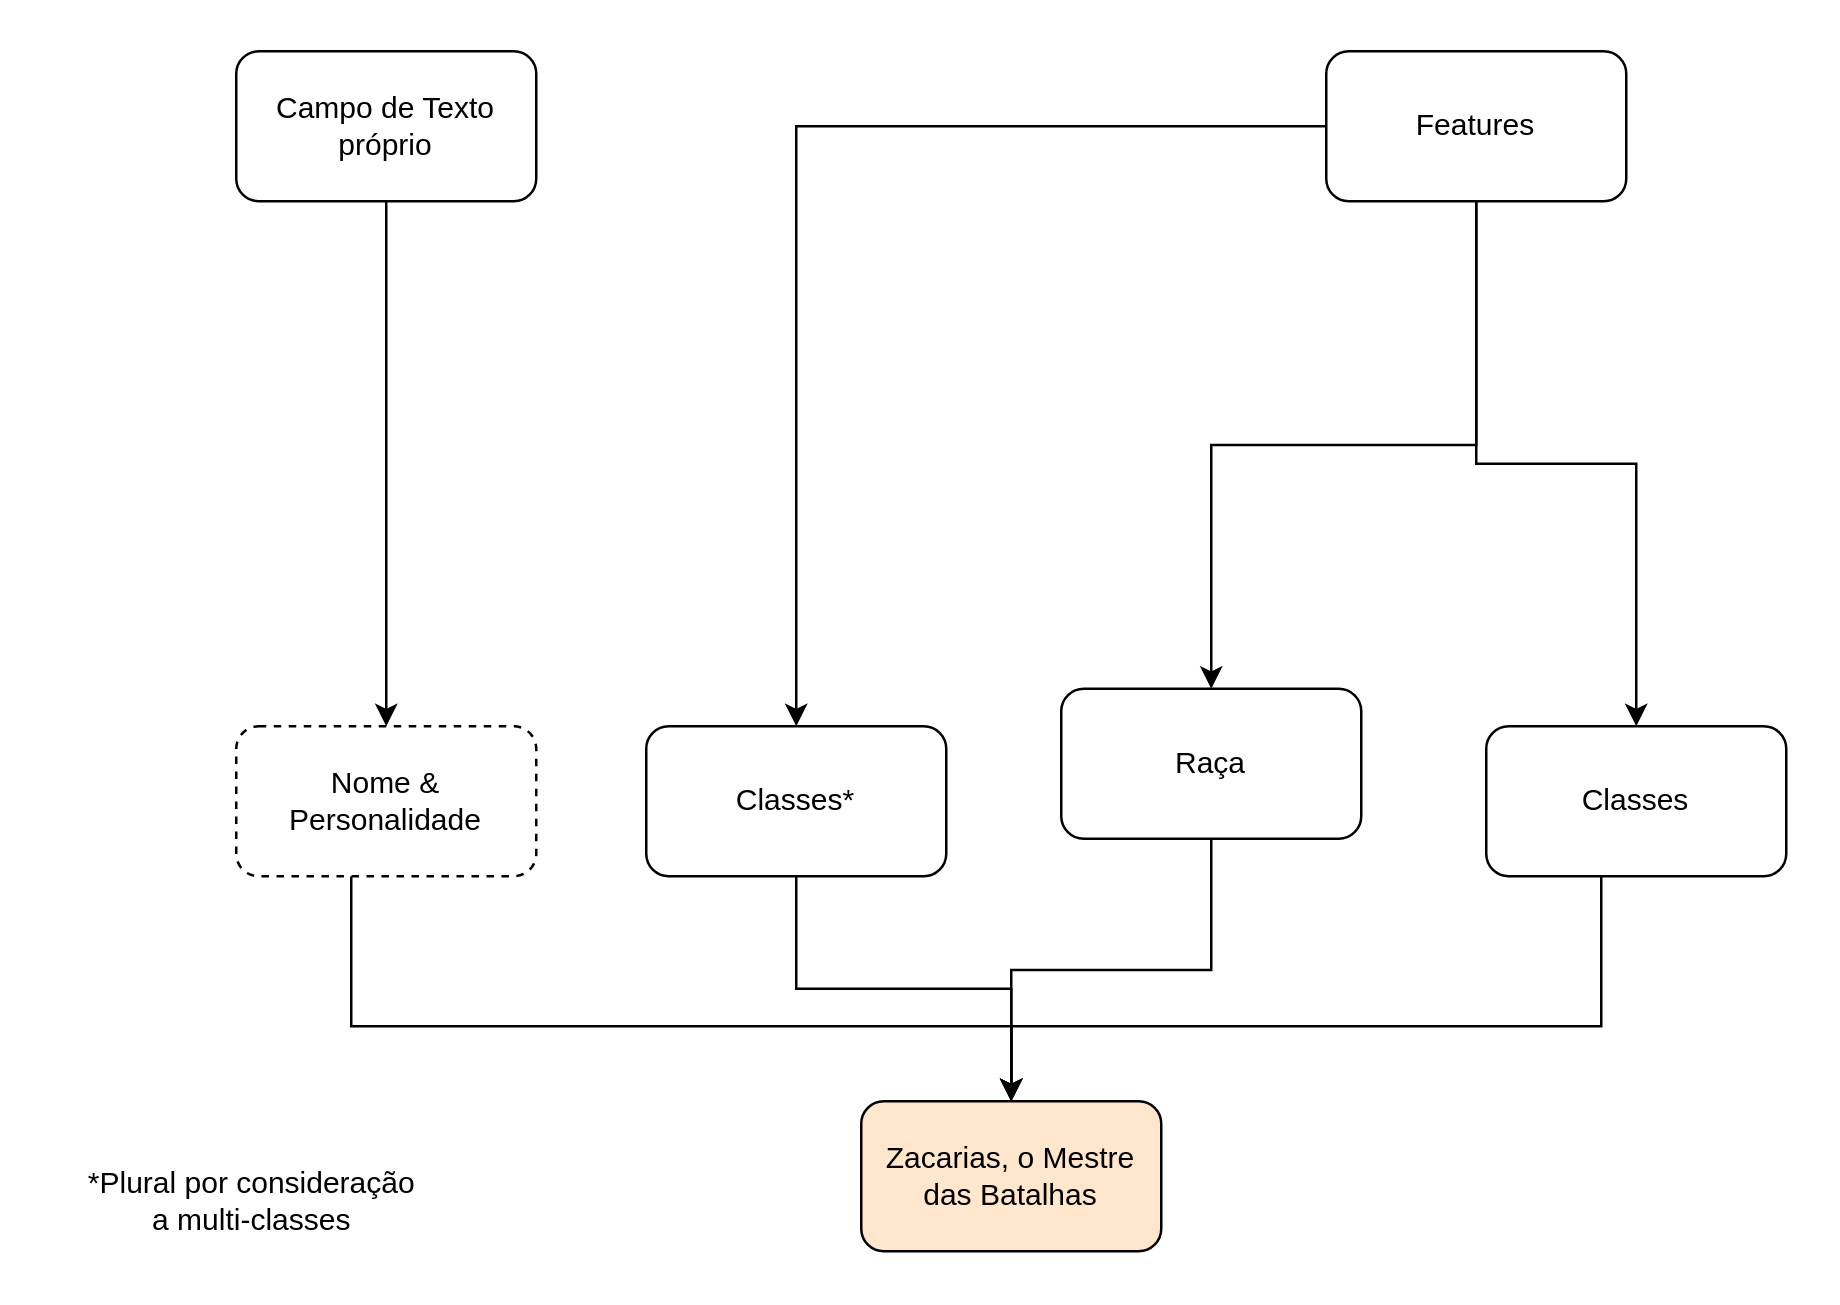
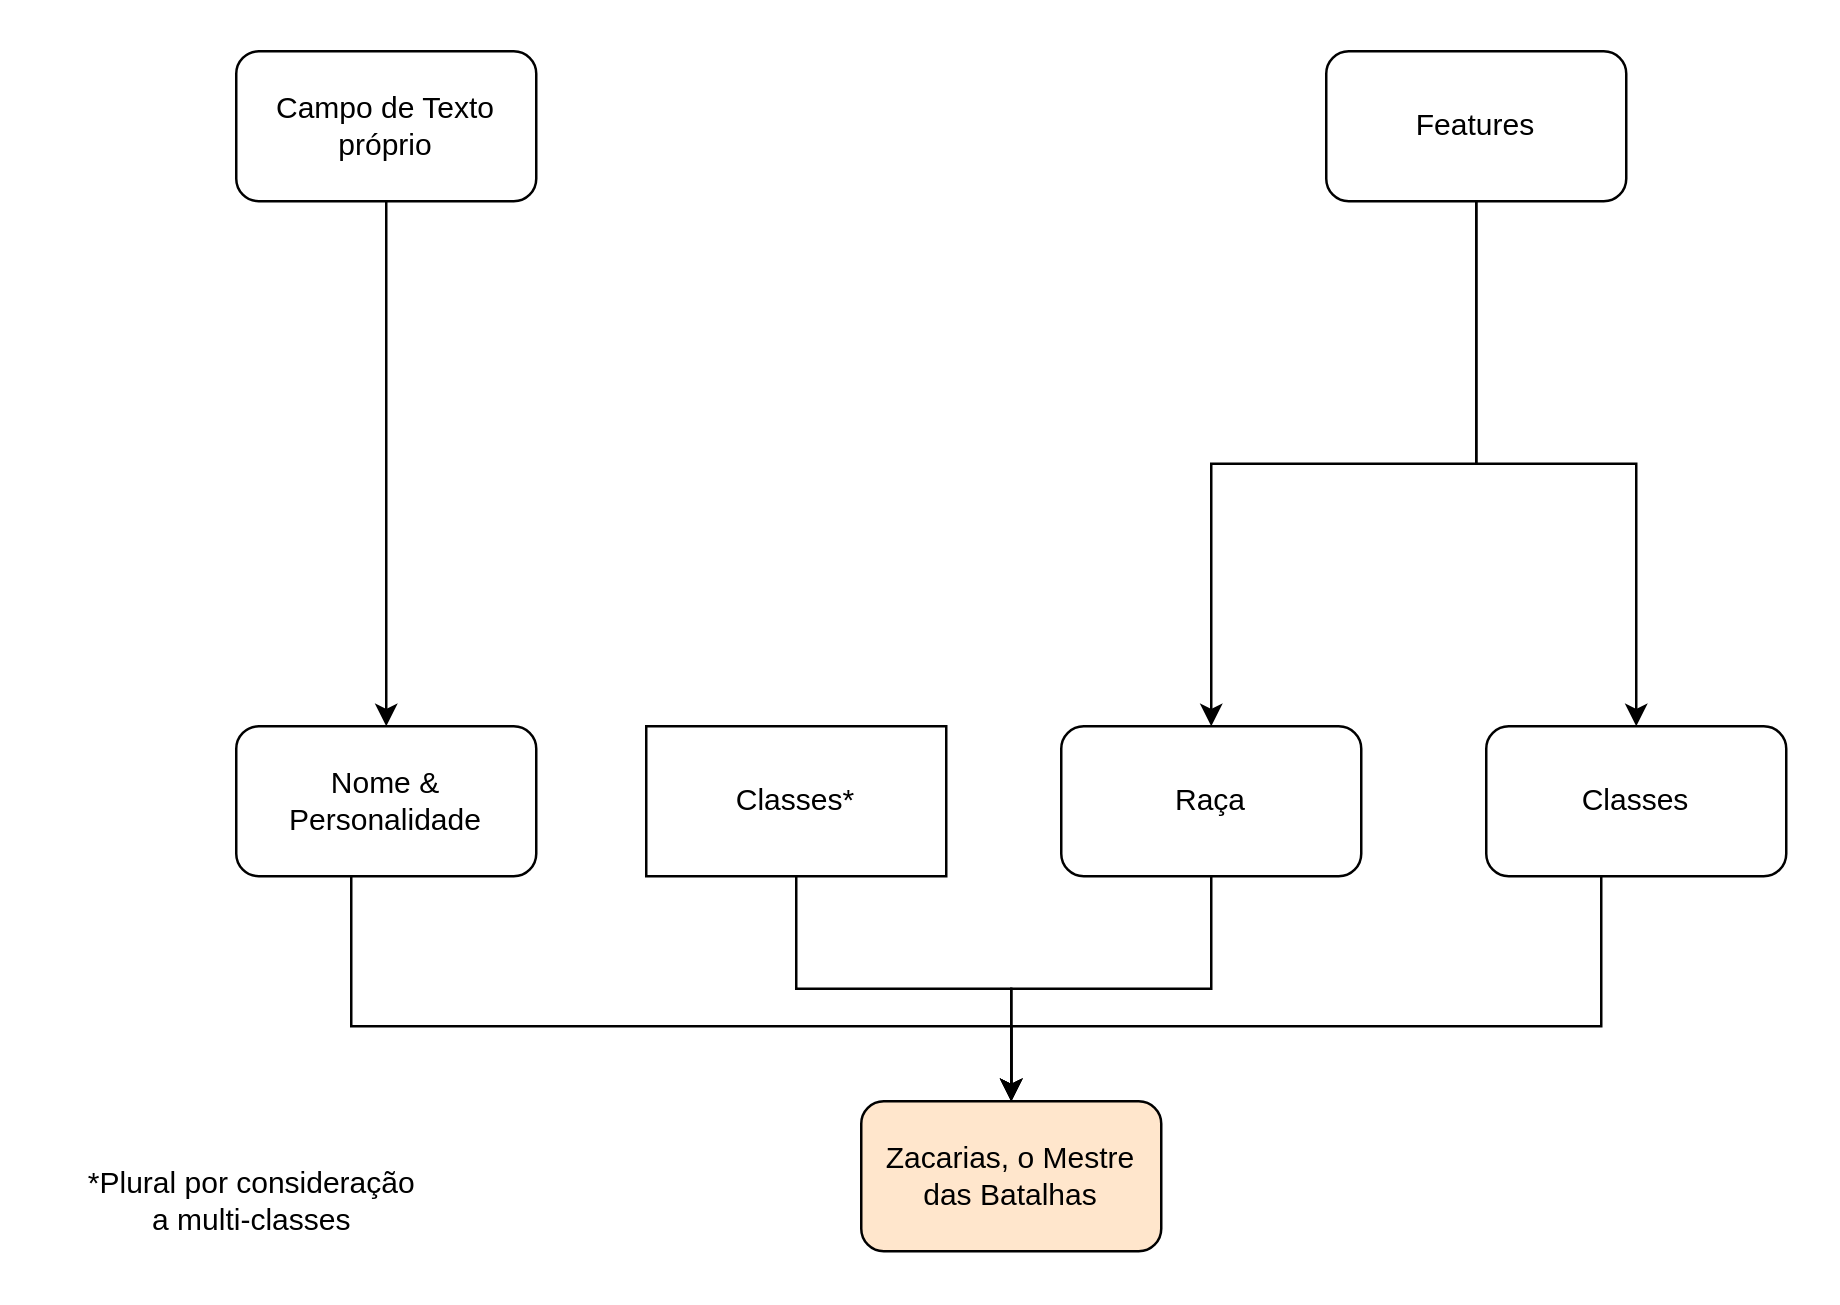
(796, 153) -> none
(1211, 764) -> (1211, 801)
(386, 801) -> (386, 801)
(796, 801) -> (796, 801)
